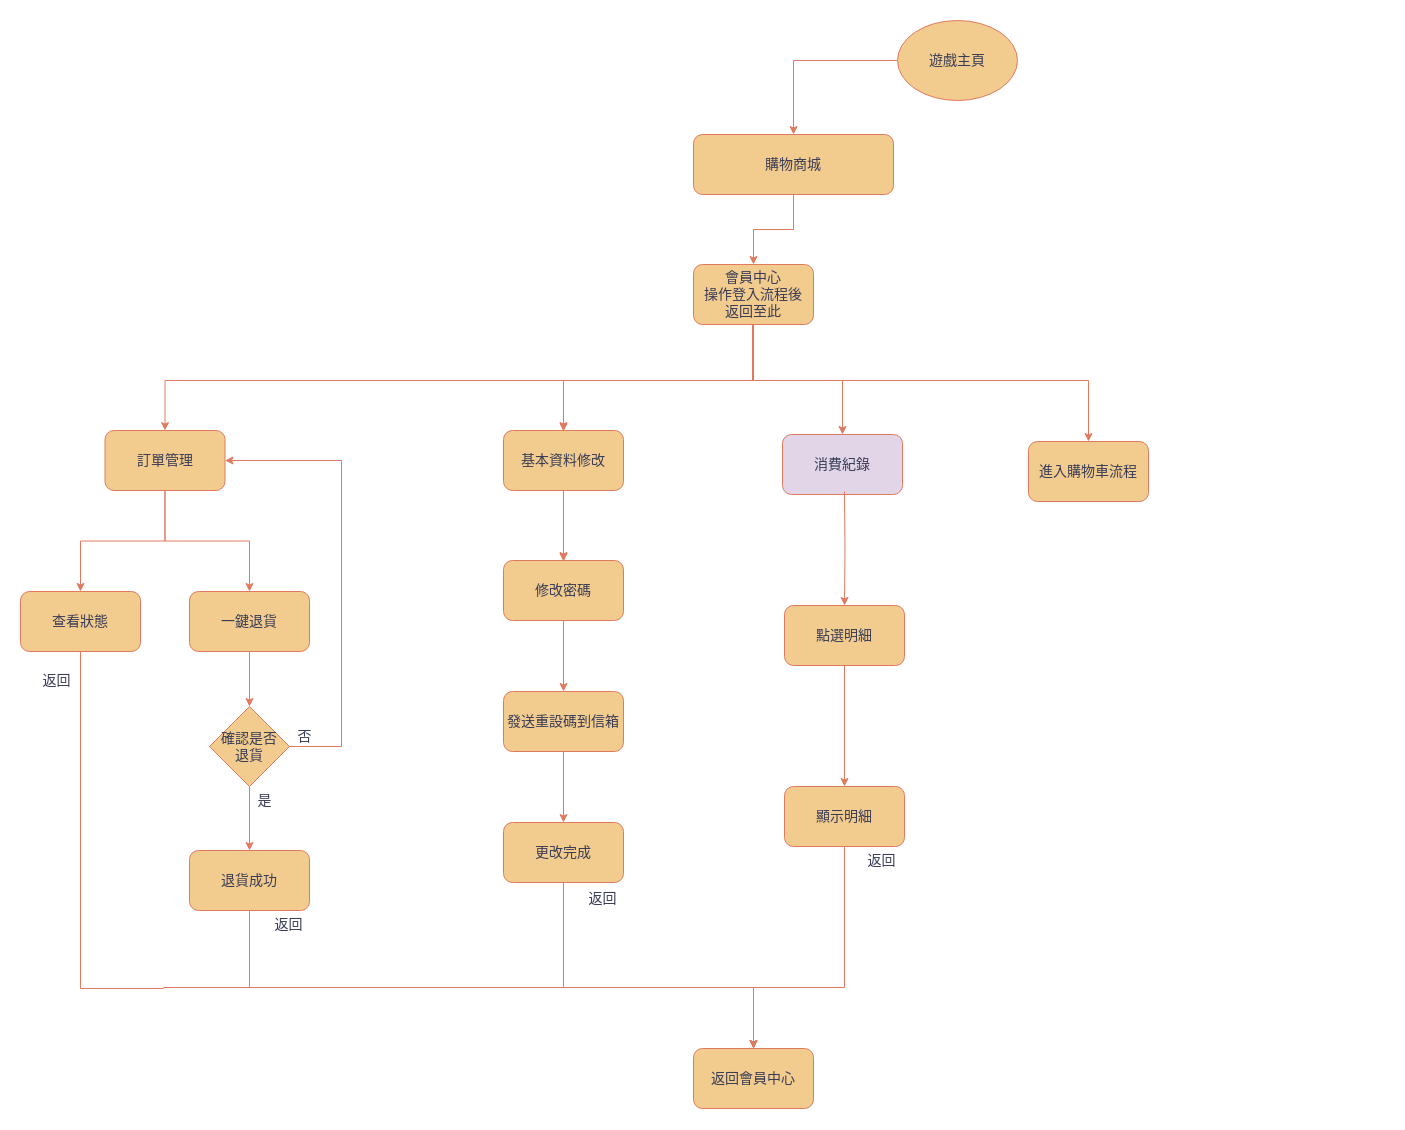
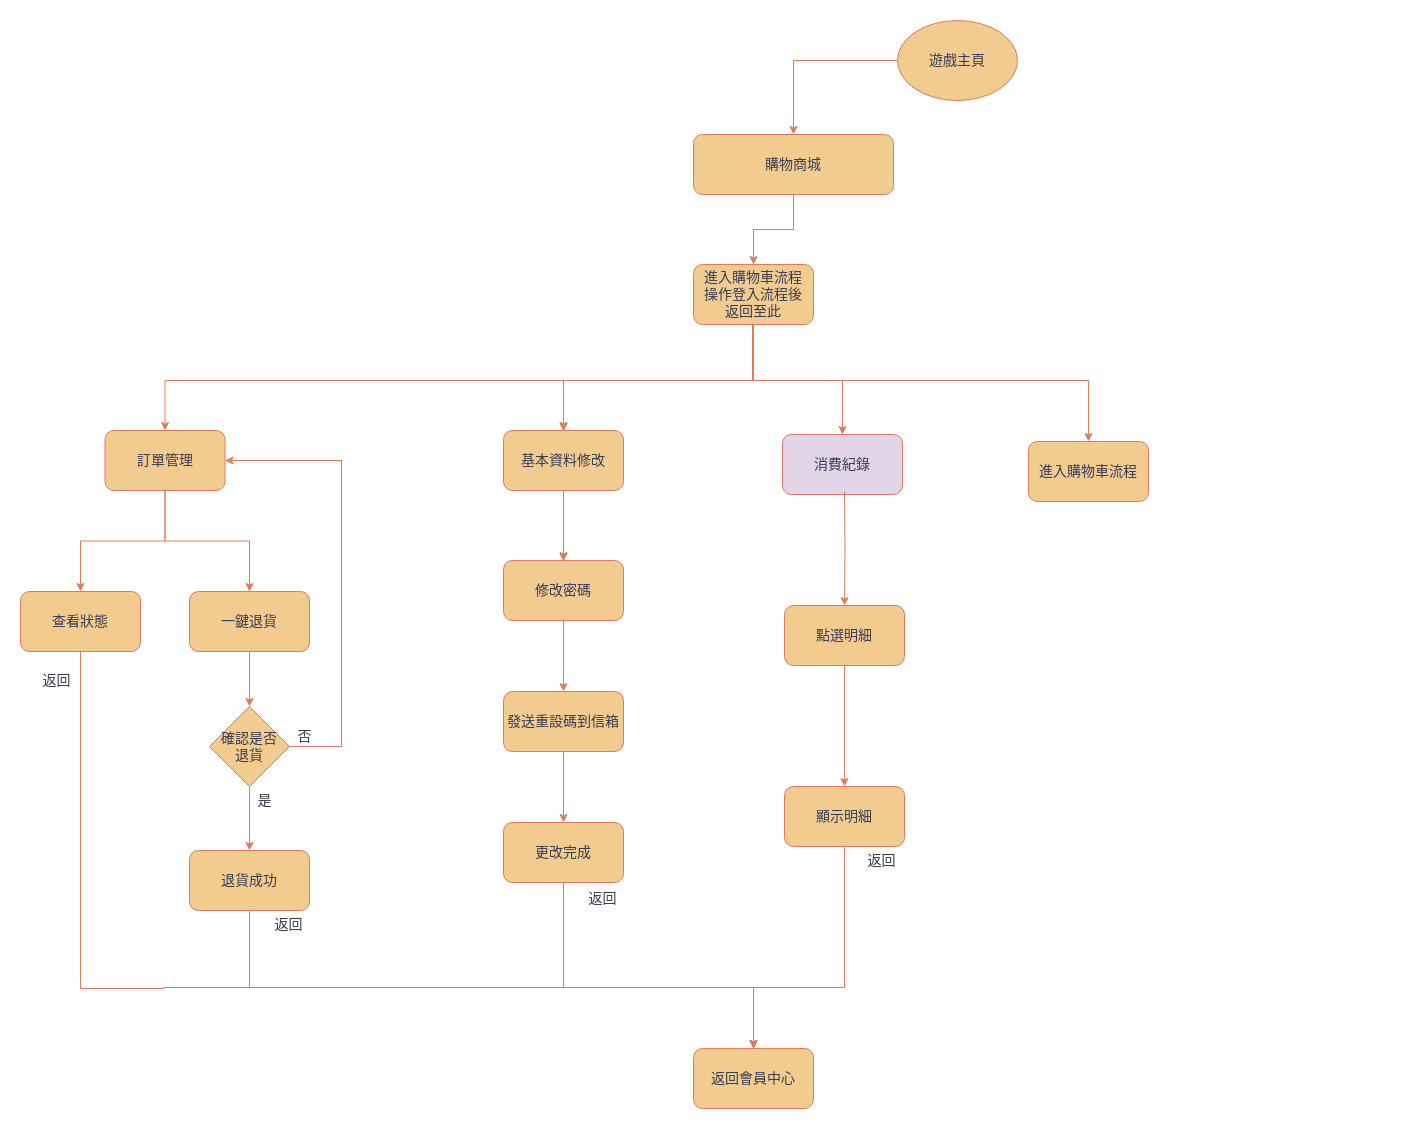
(754, 295) -> (754, 295)
